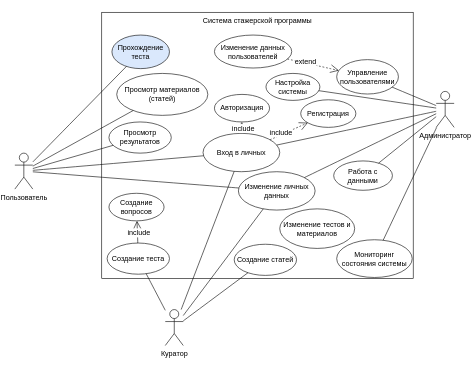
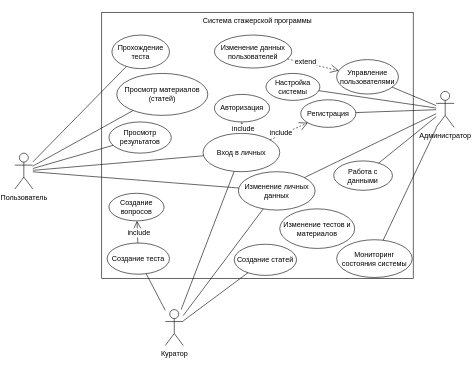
(141, 52) -> (141, 52)
(355, 129) -> (396, 111)
